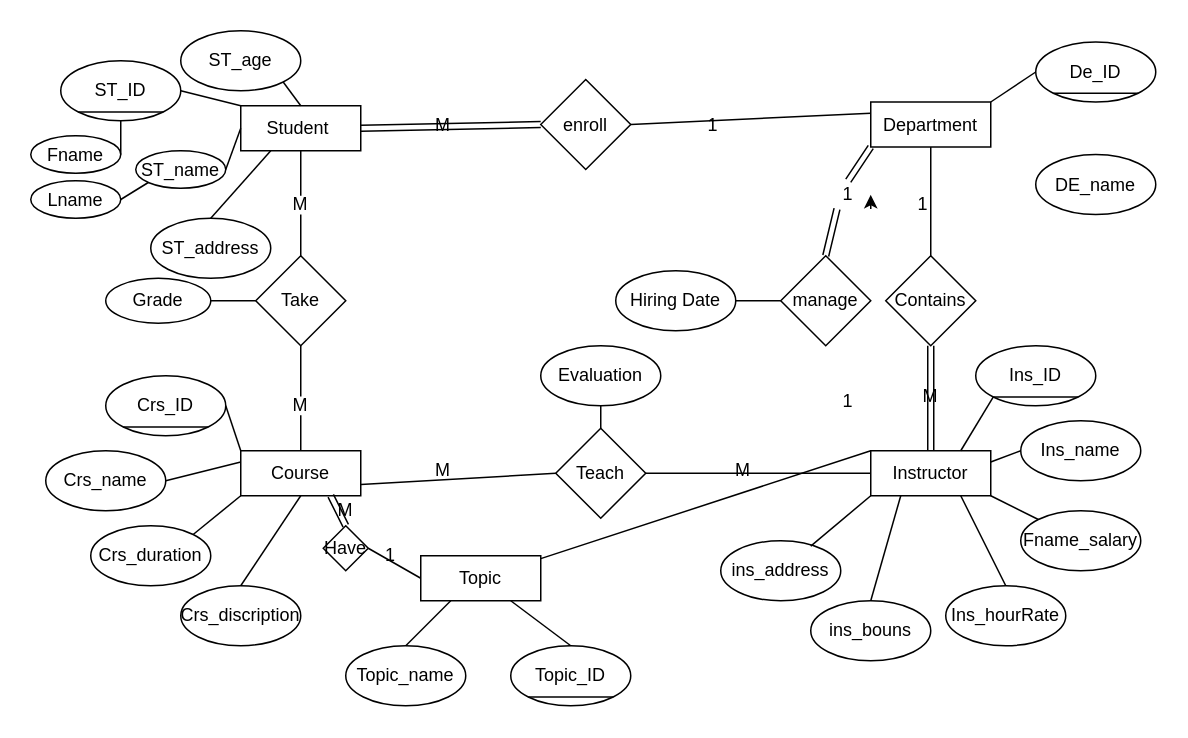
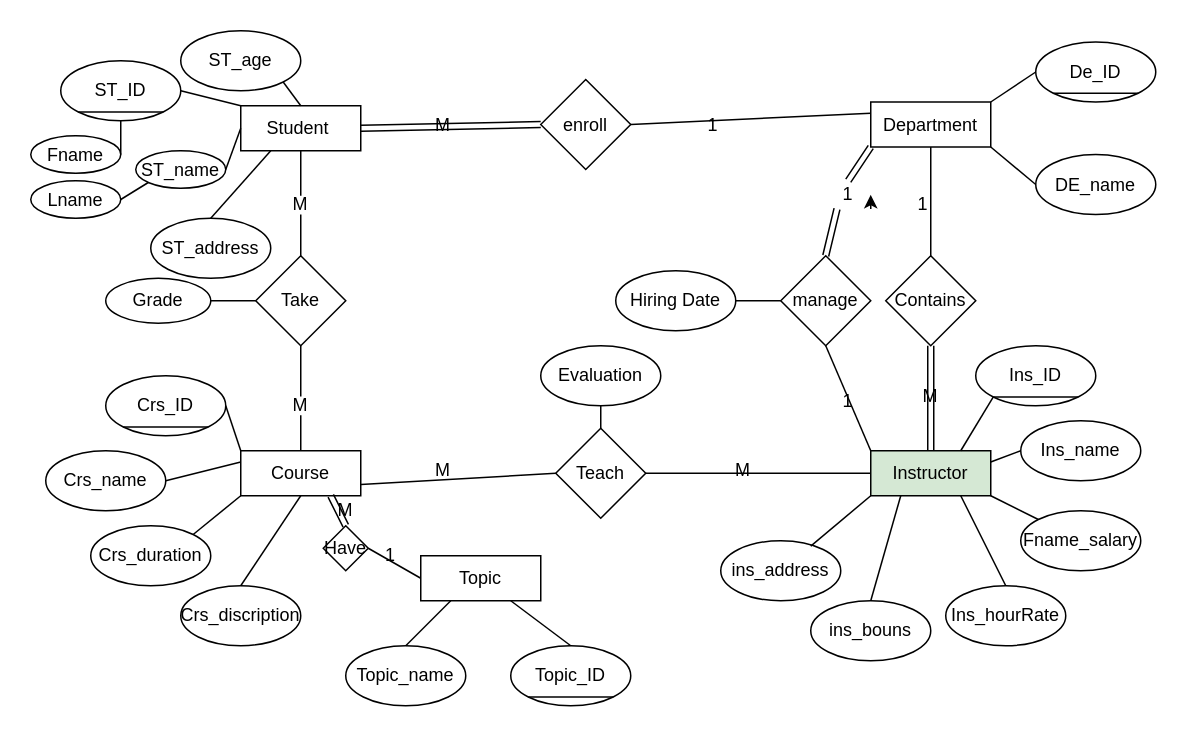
none -> (1013, 166)
(931, 473) -> (931, 473)
(668, 517) -> (848, 398)
